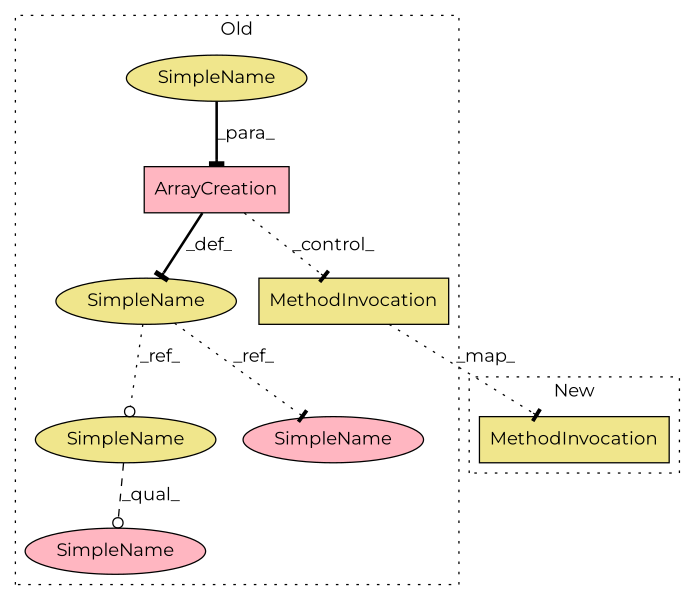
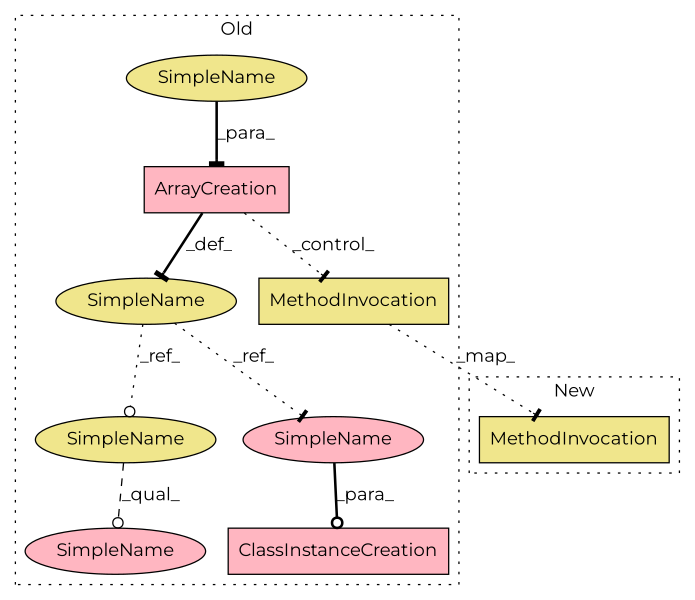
none -> (338, 551)
